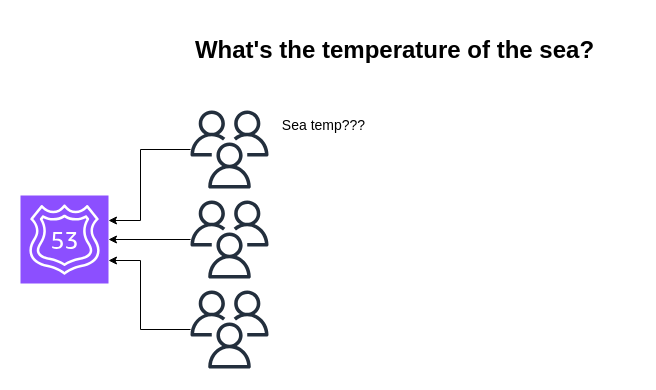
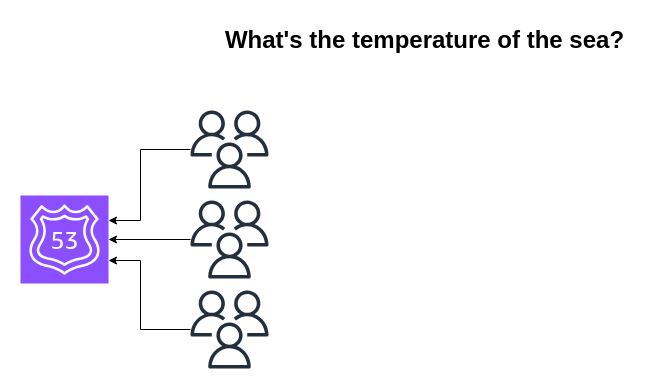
(395, 51) -> (425, 41)
(324, 126) -> none
